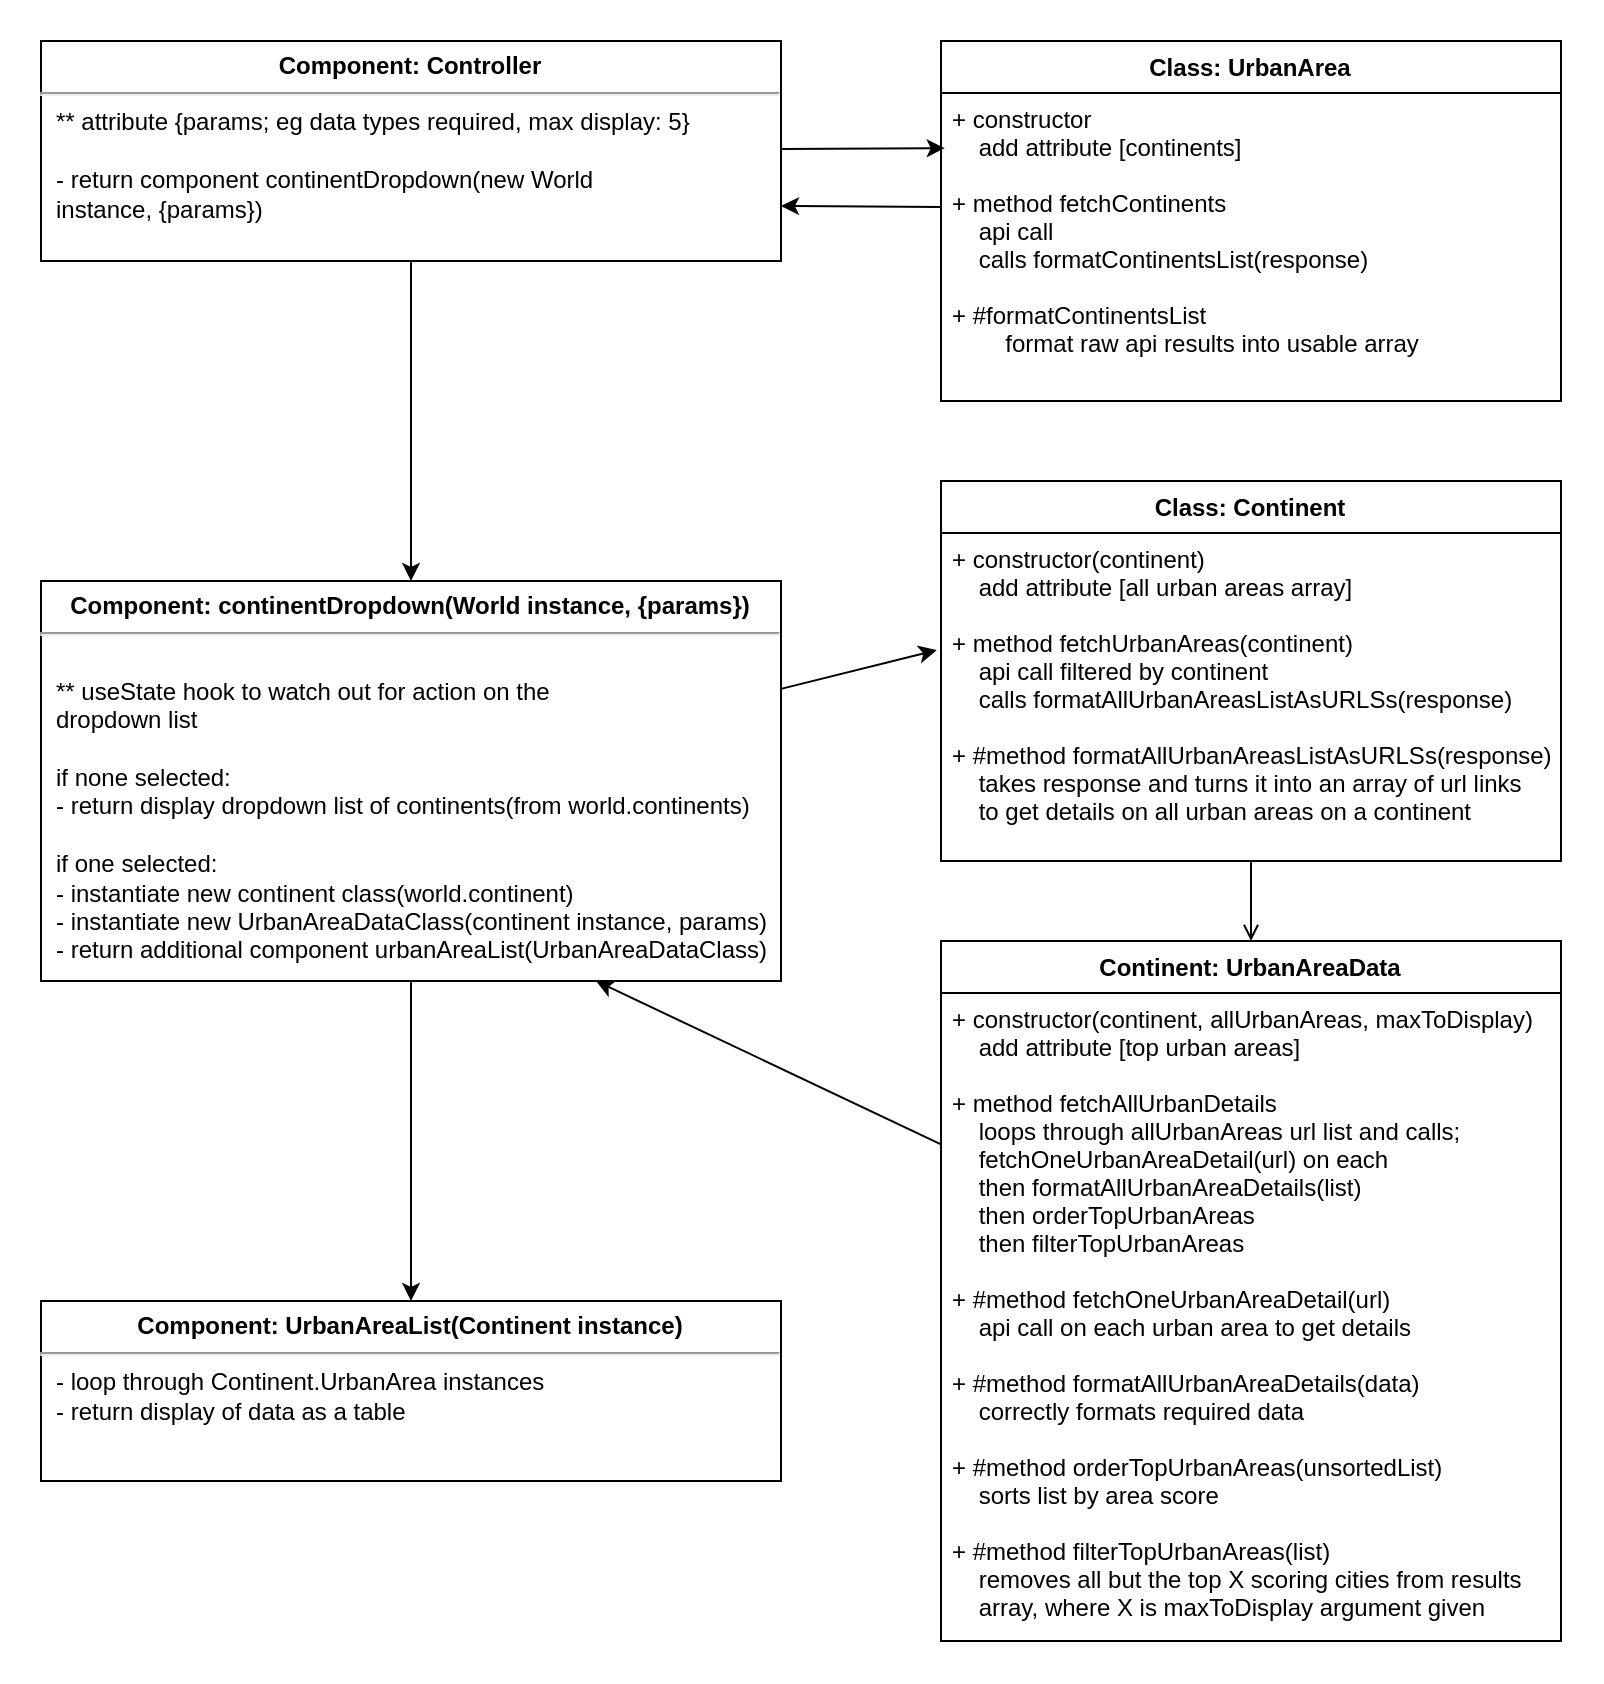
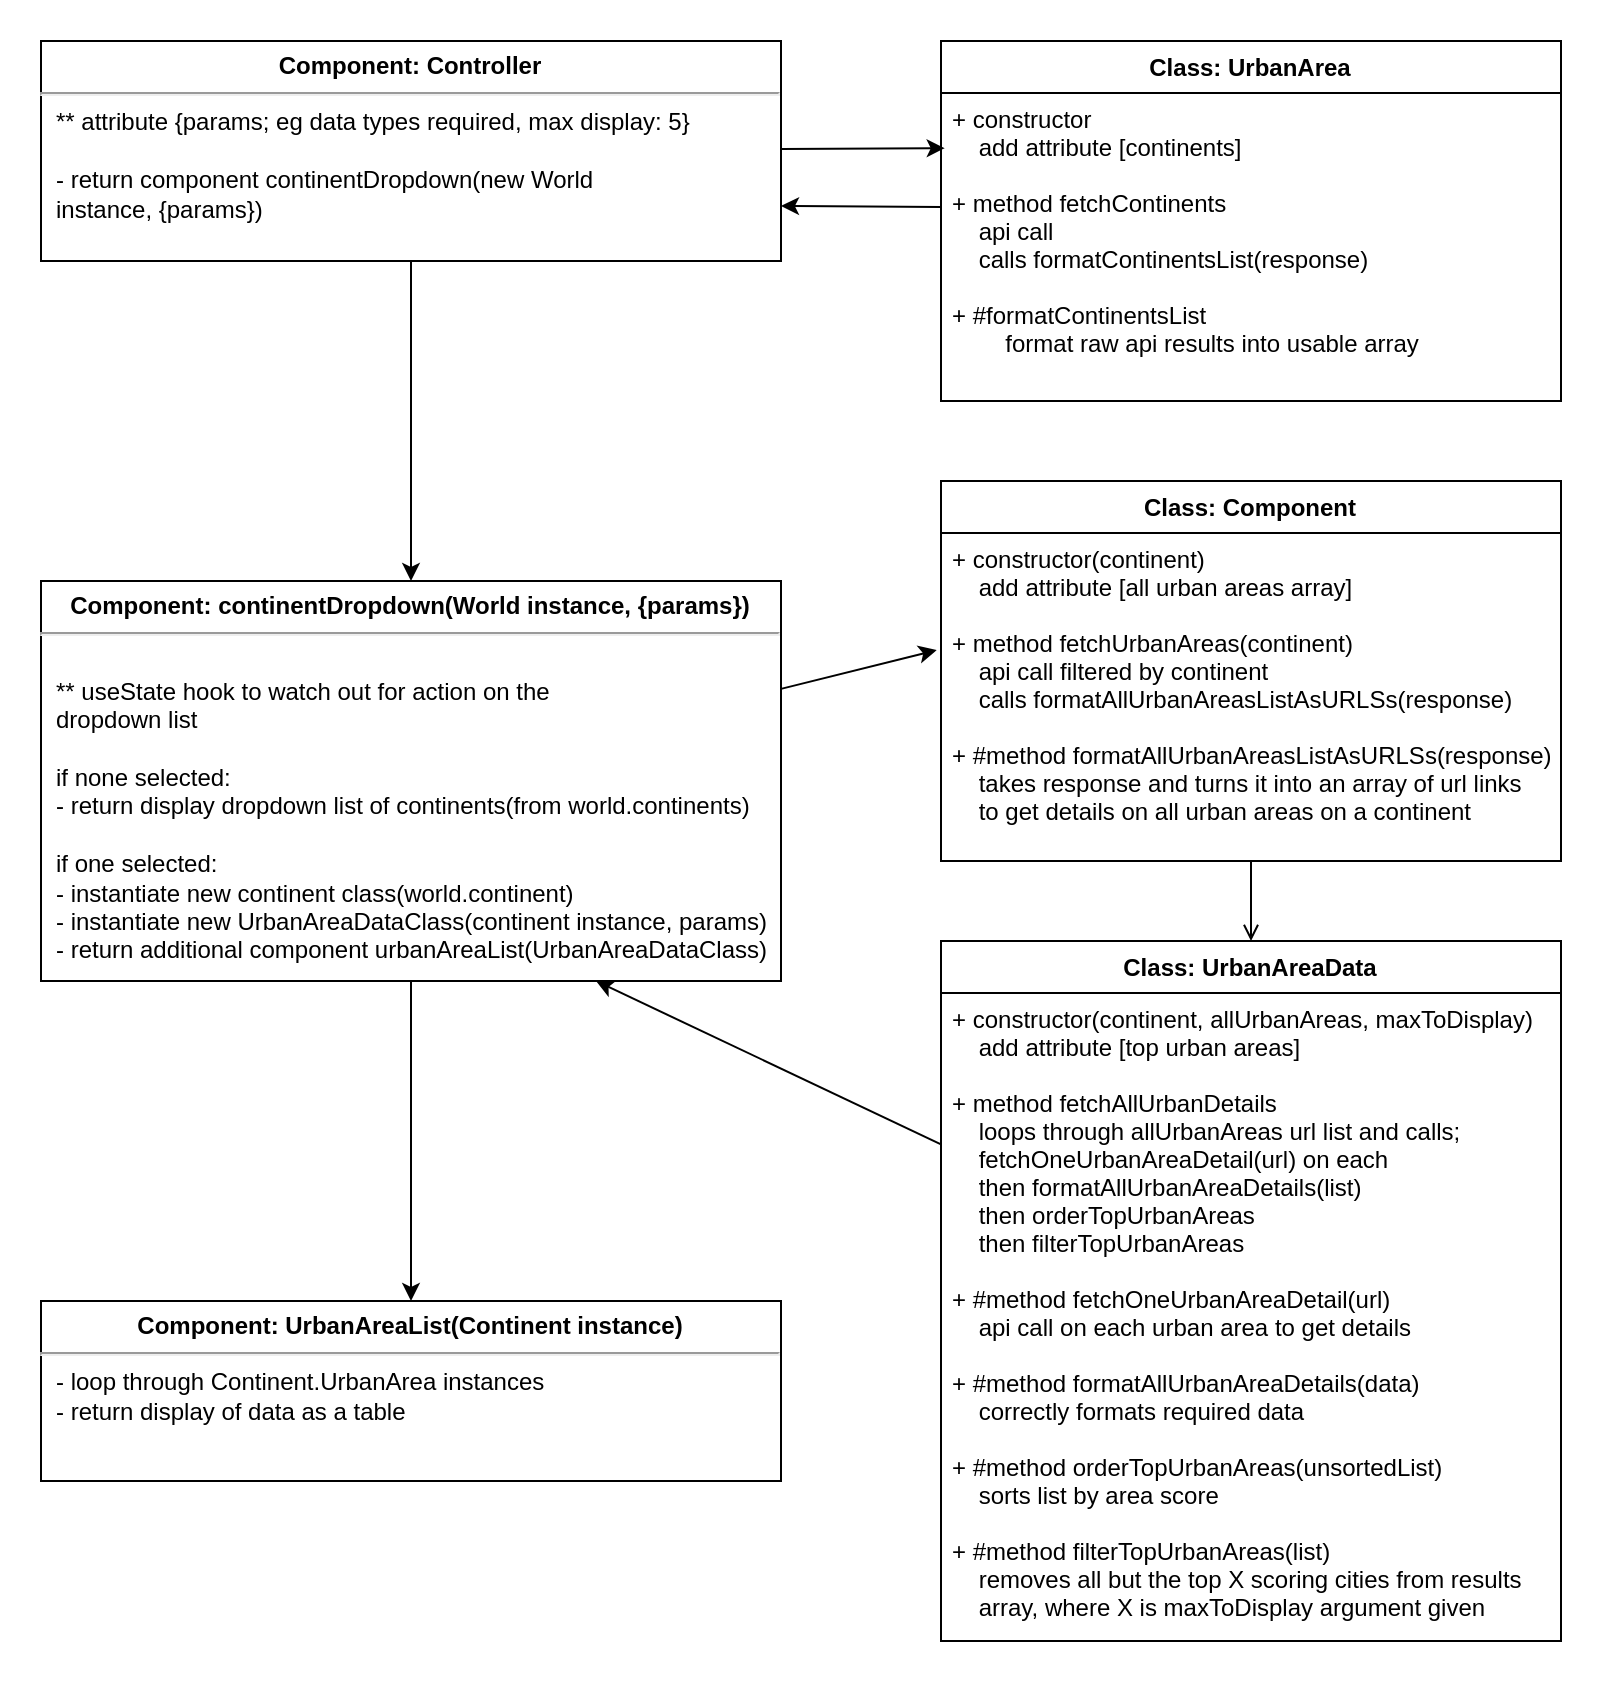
(1250, 508) -> (1250, 508)
(1250, 968) -> (1250, 968)
